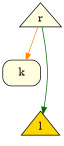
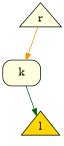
(47, 67) -> (30, 97)
